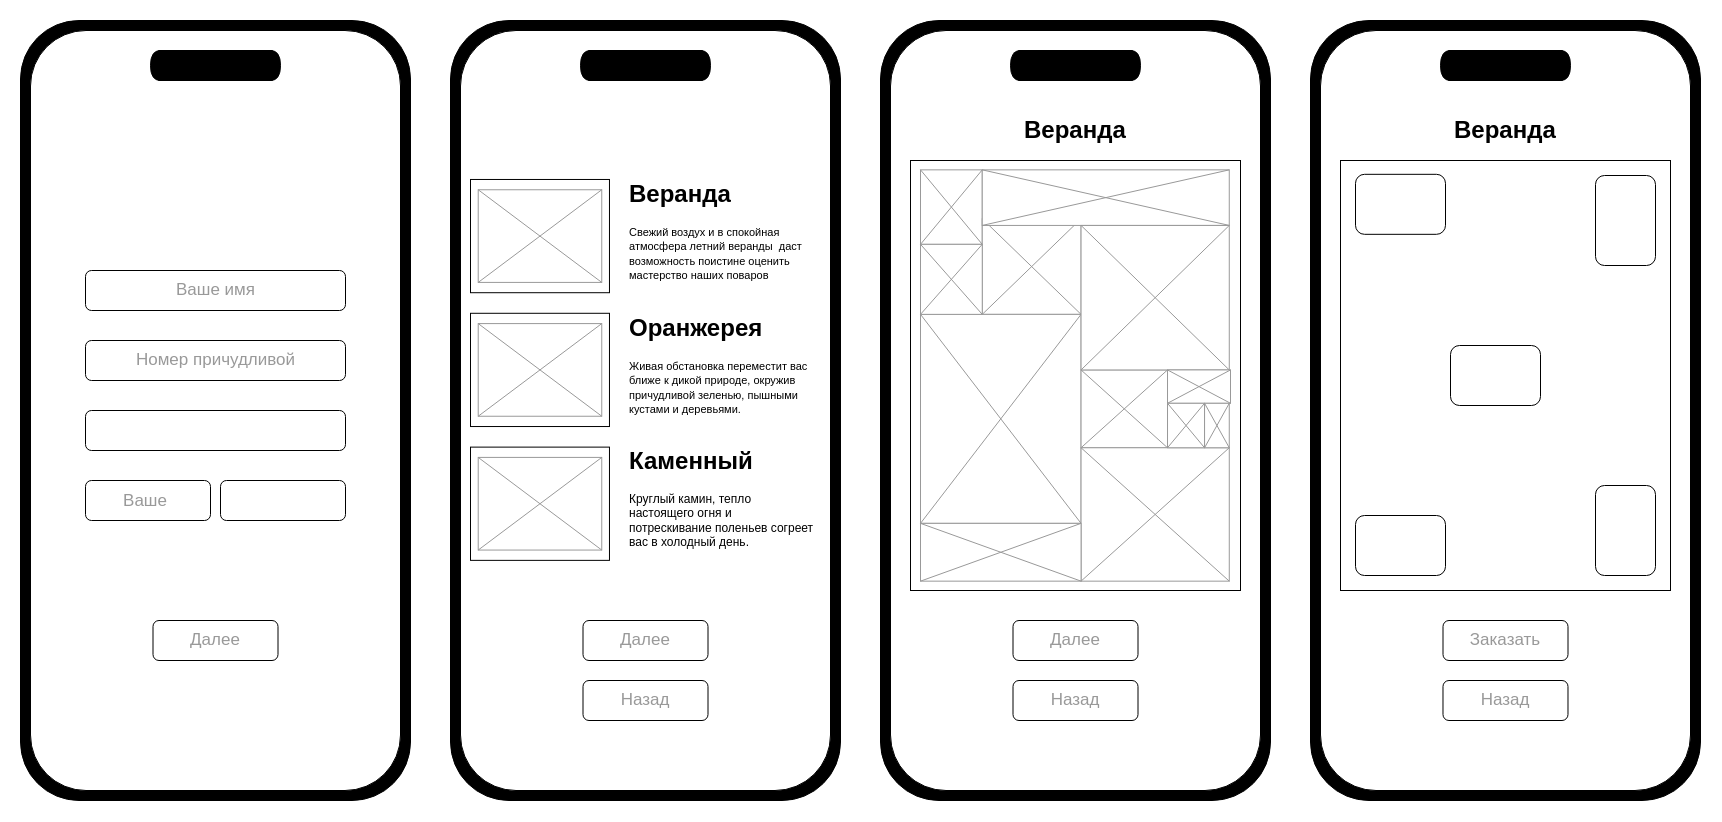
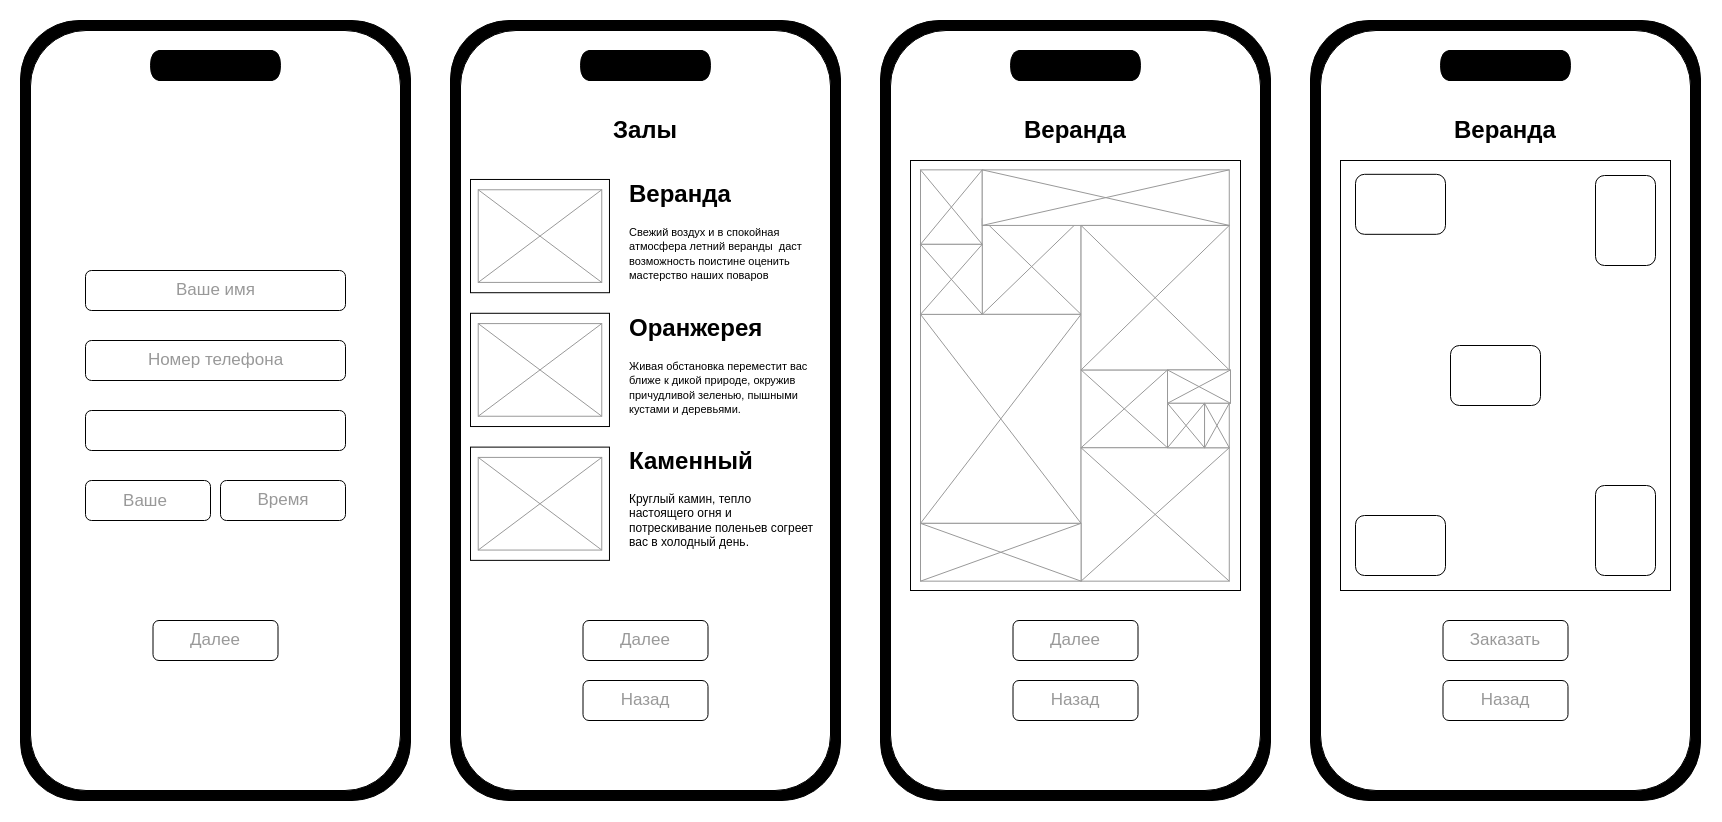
none -> (646, 132)
(216, 361) -> (216, 361)
none -> (283, 501)
